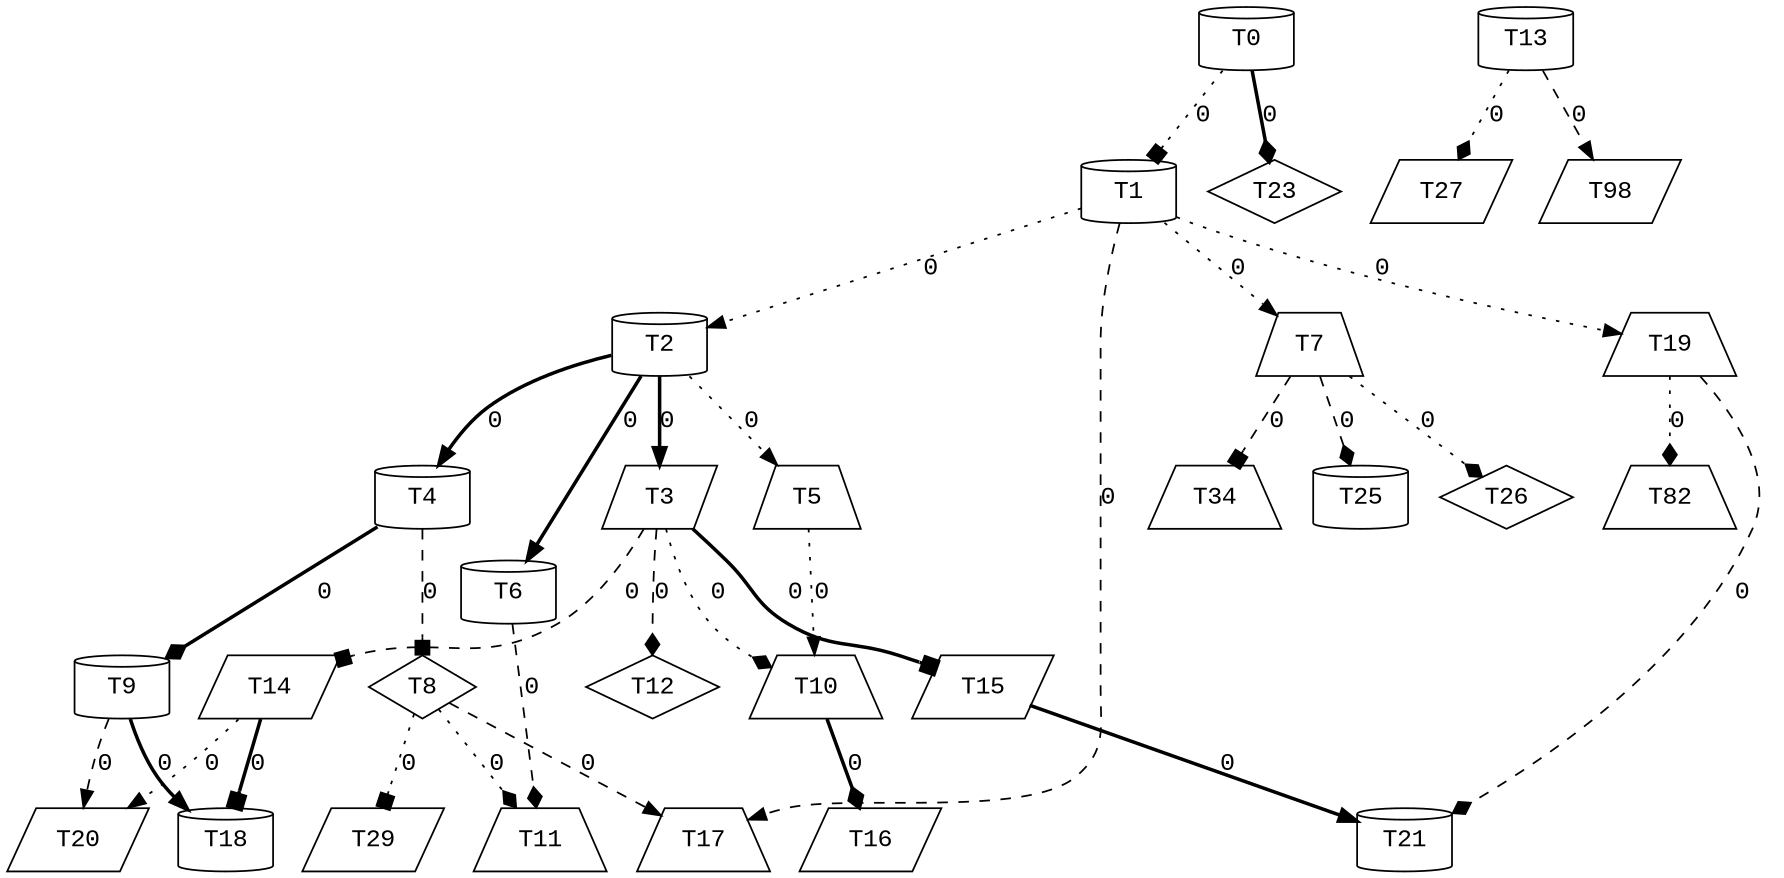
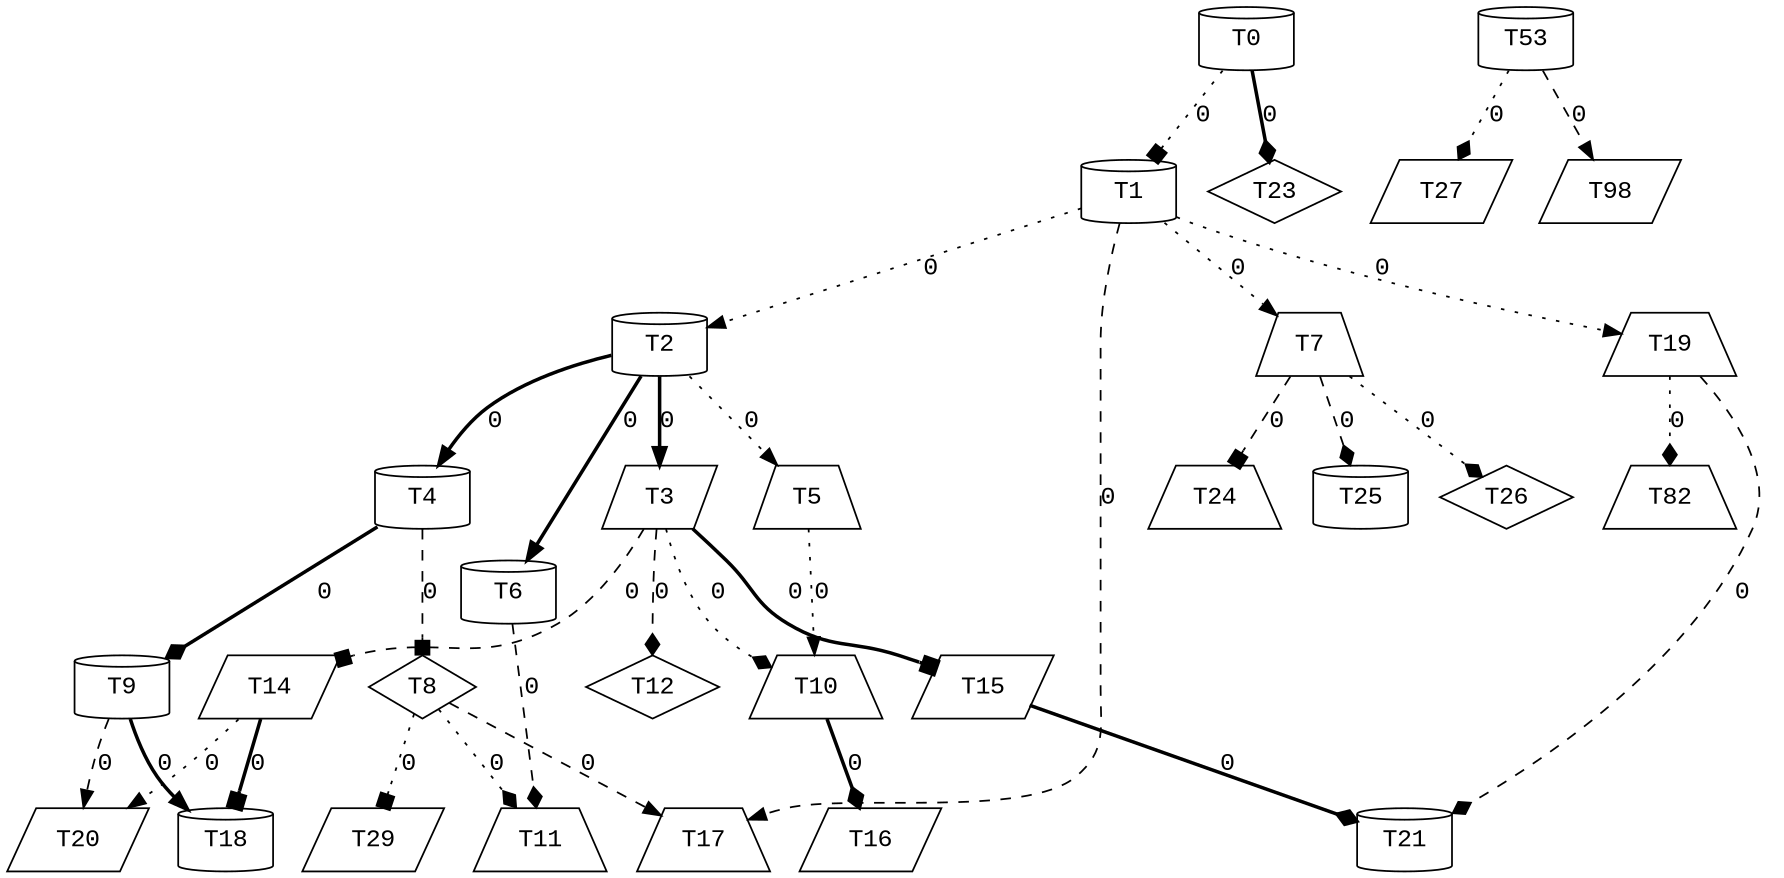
(1526, 39) -> (1526, 39)
(1215, 497) -> (1215, 497)
(1185, 760) -> (1185, 760)
